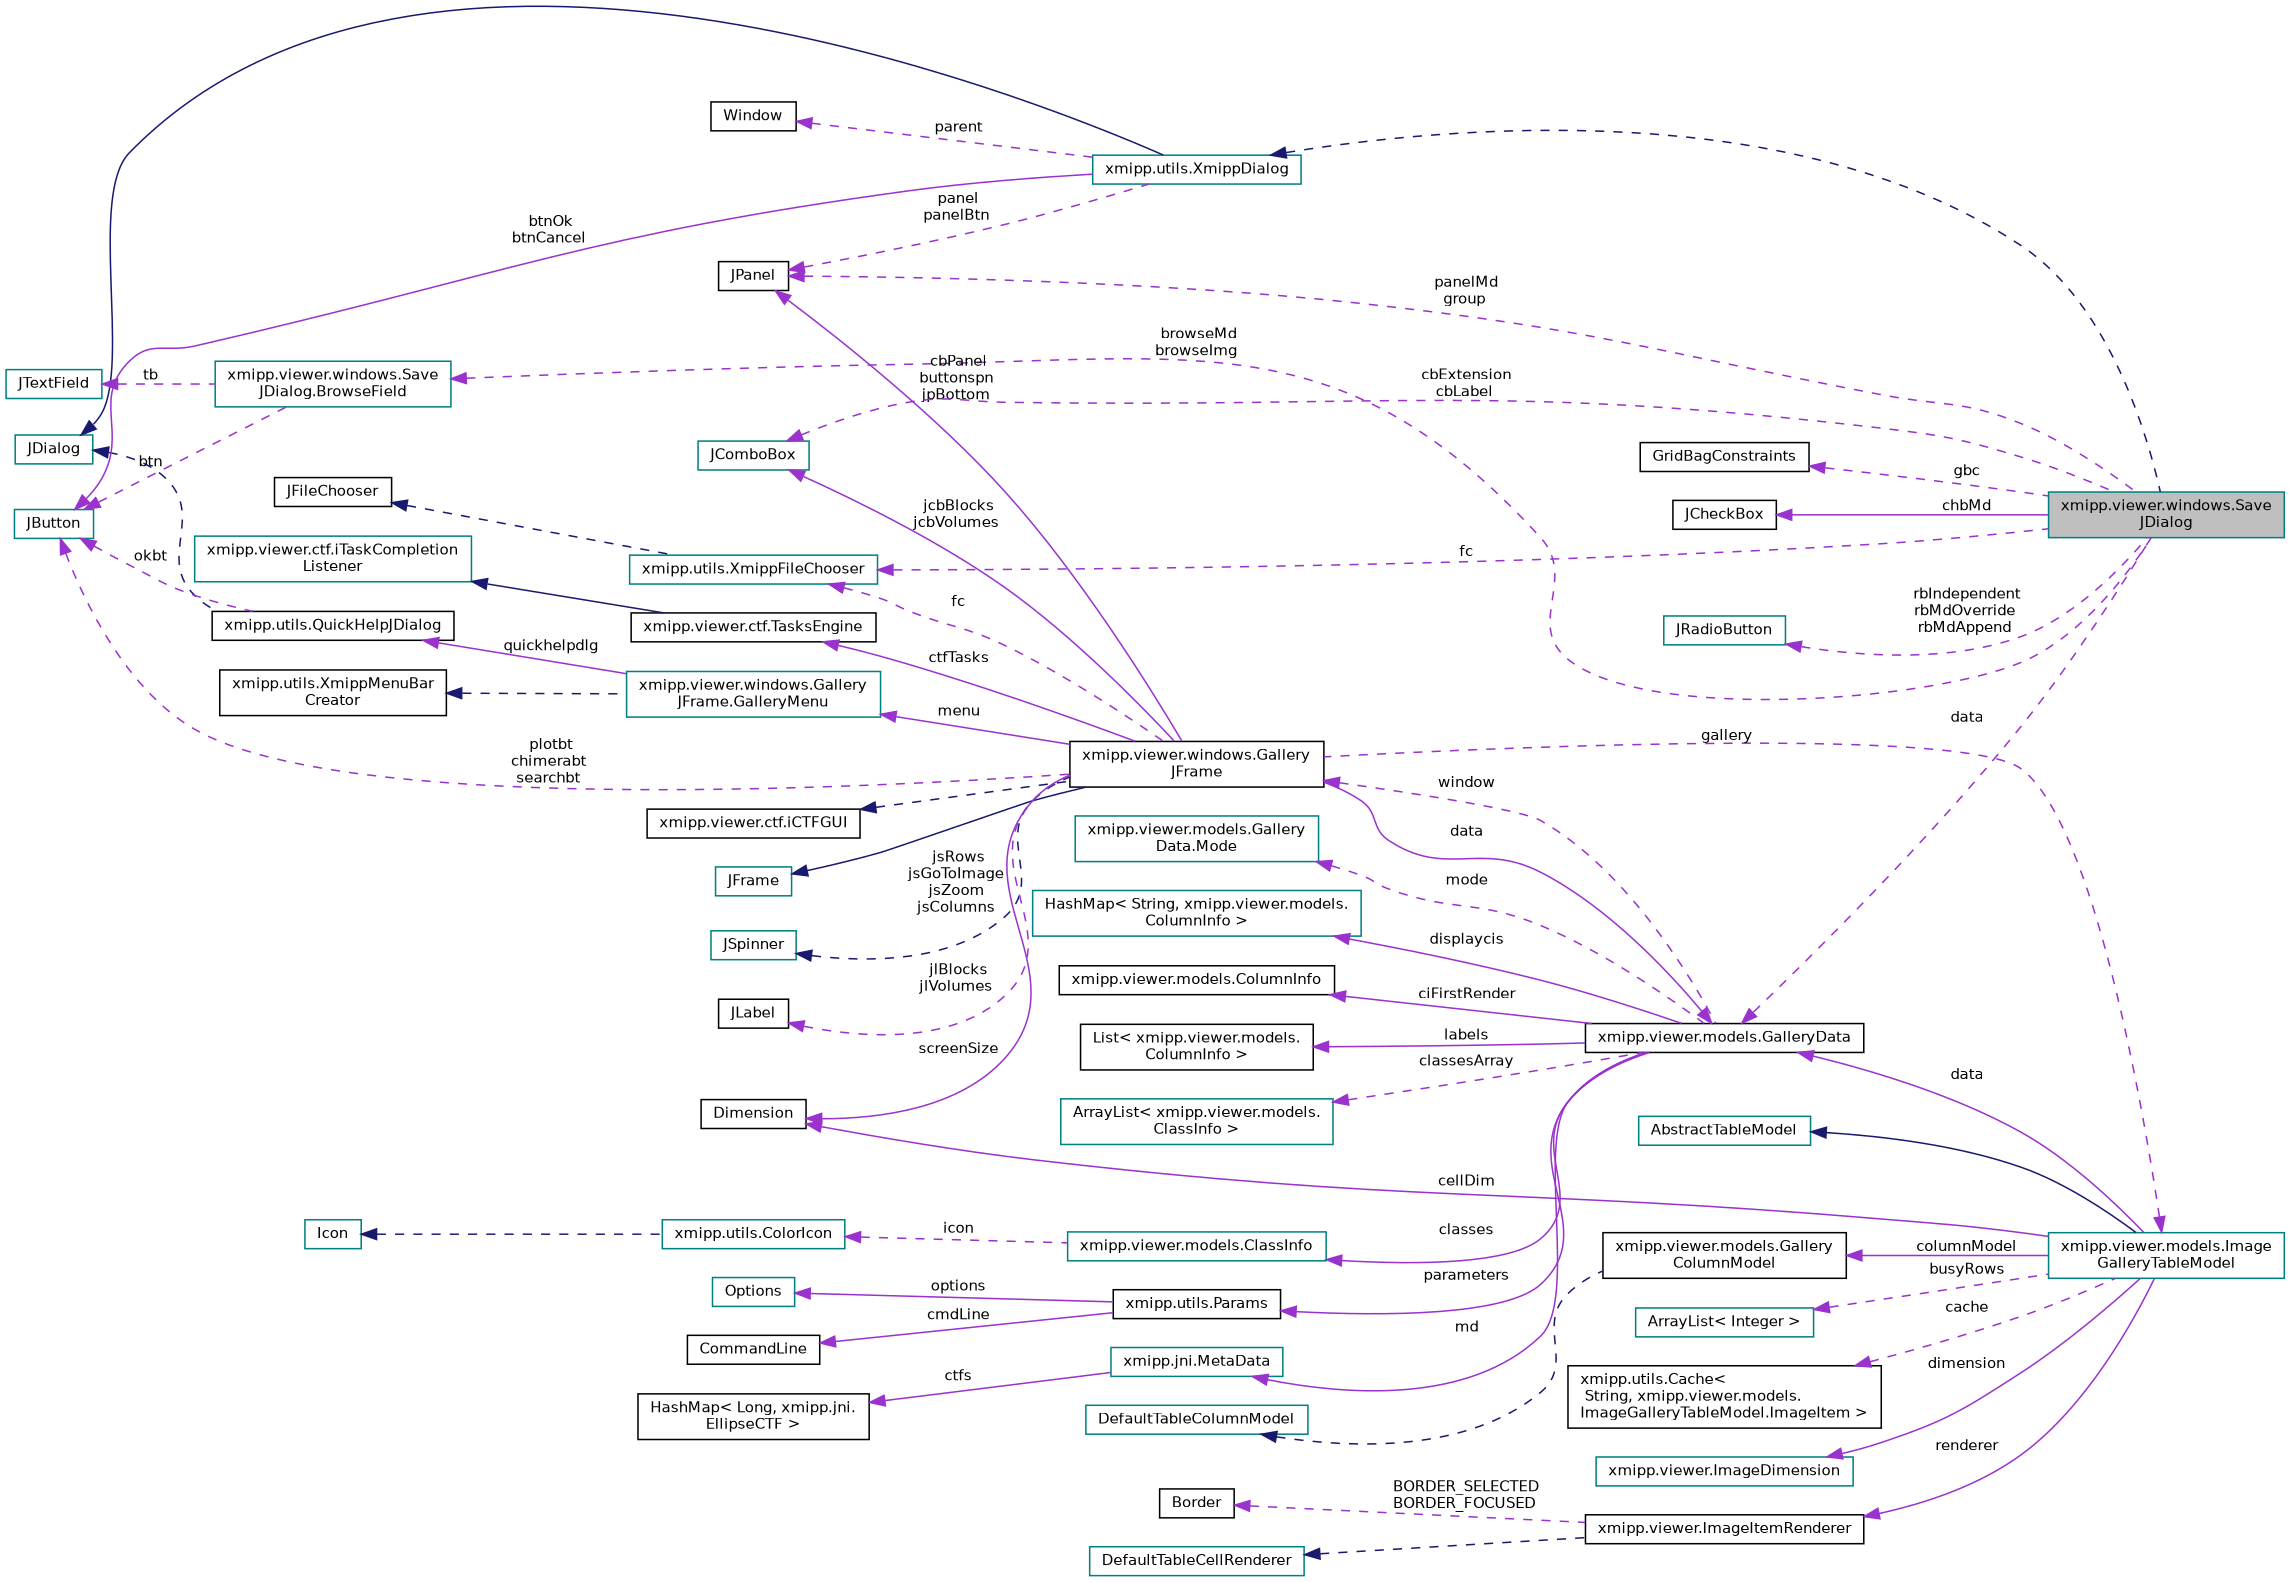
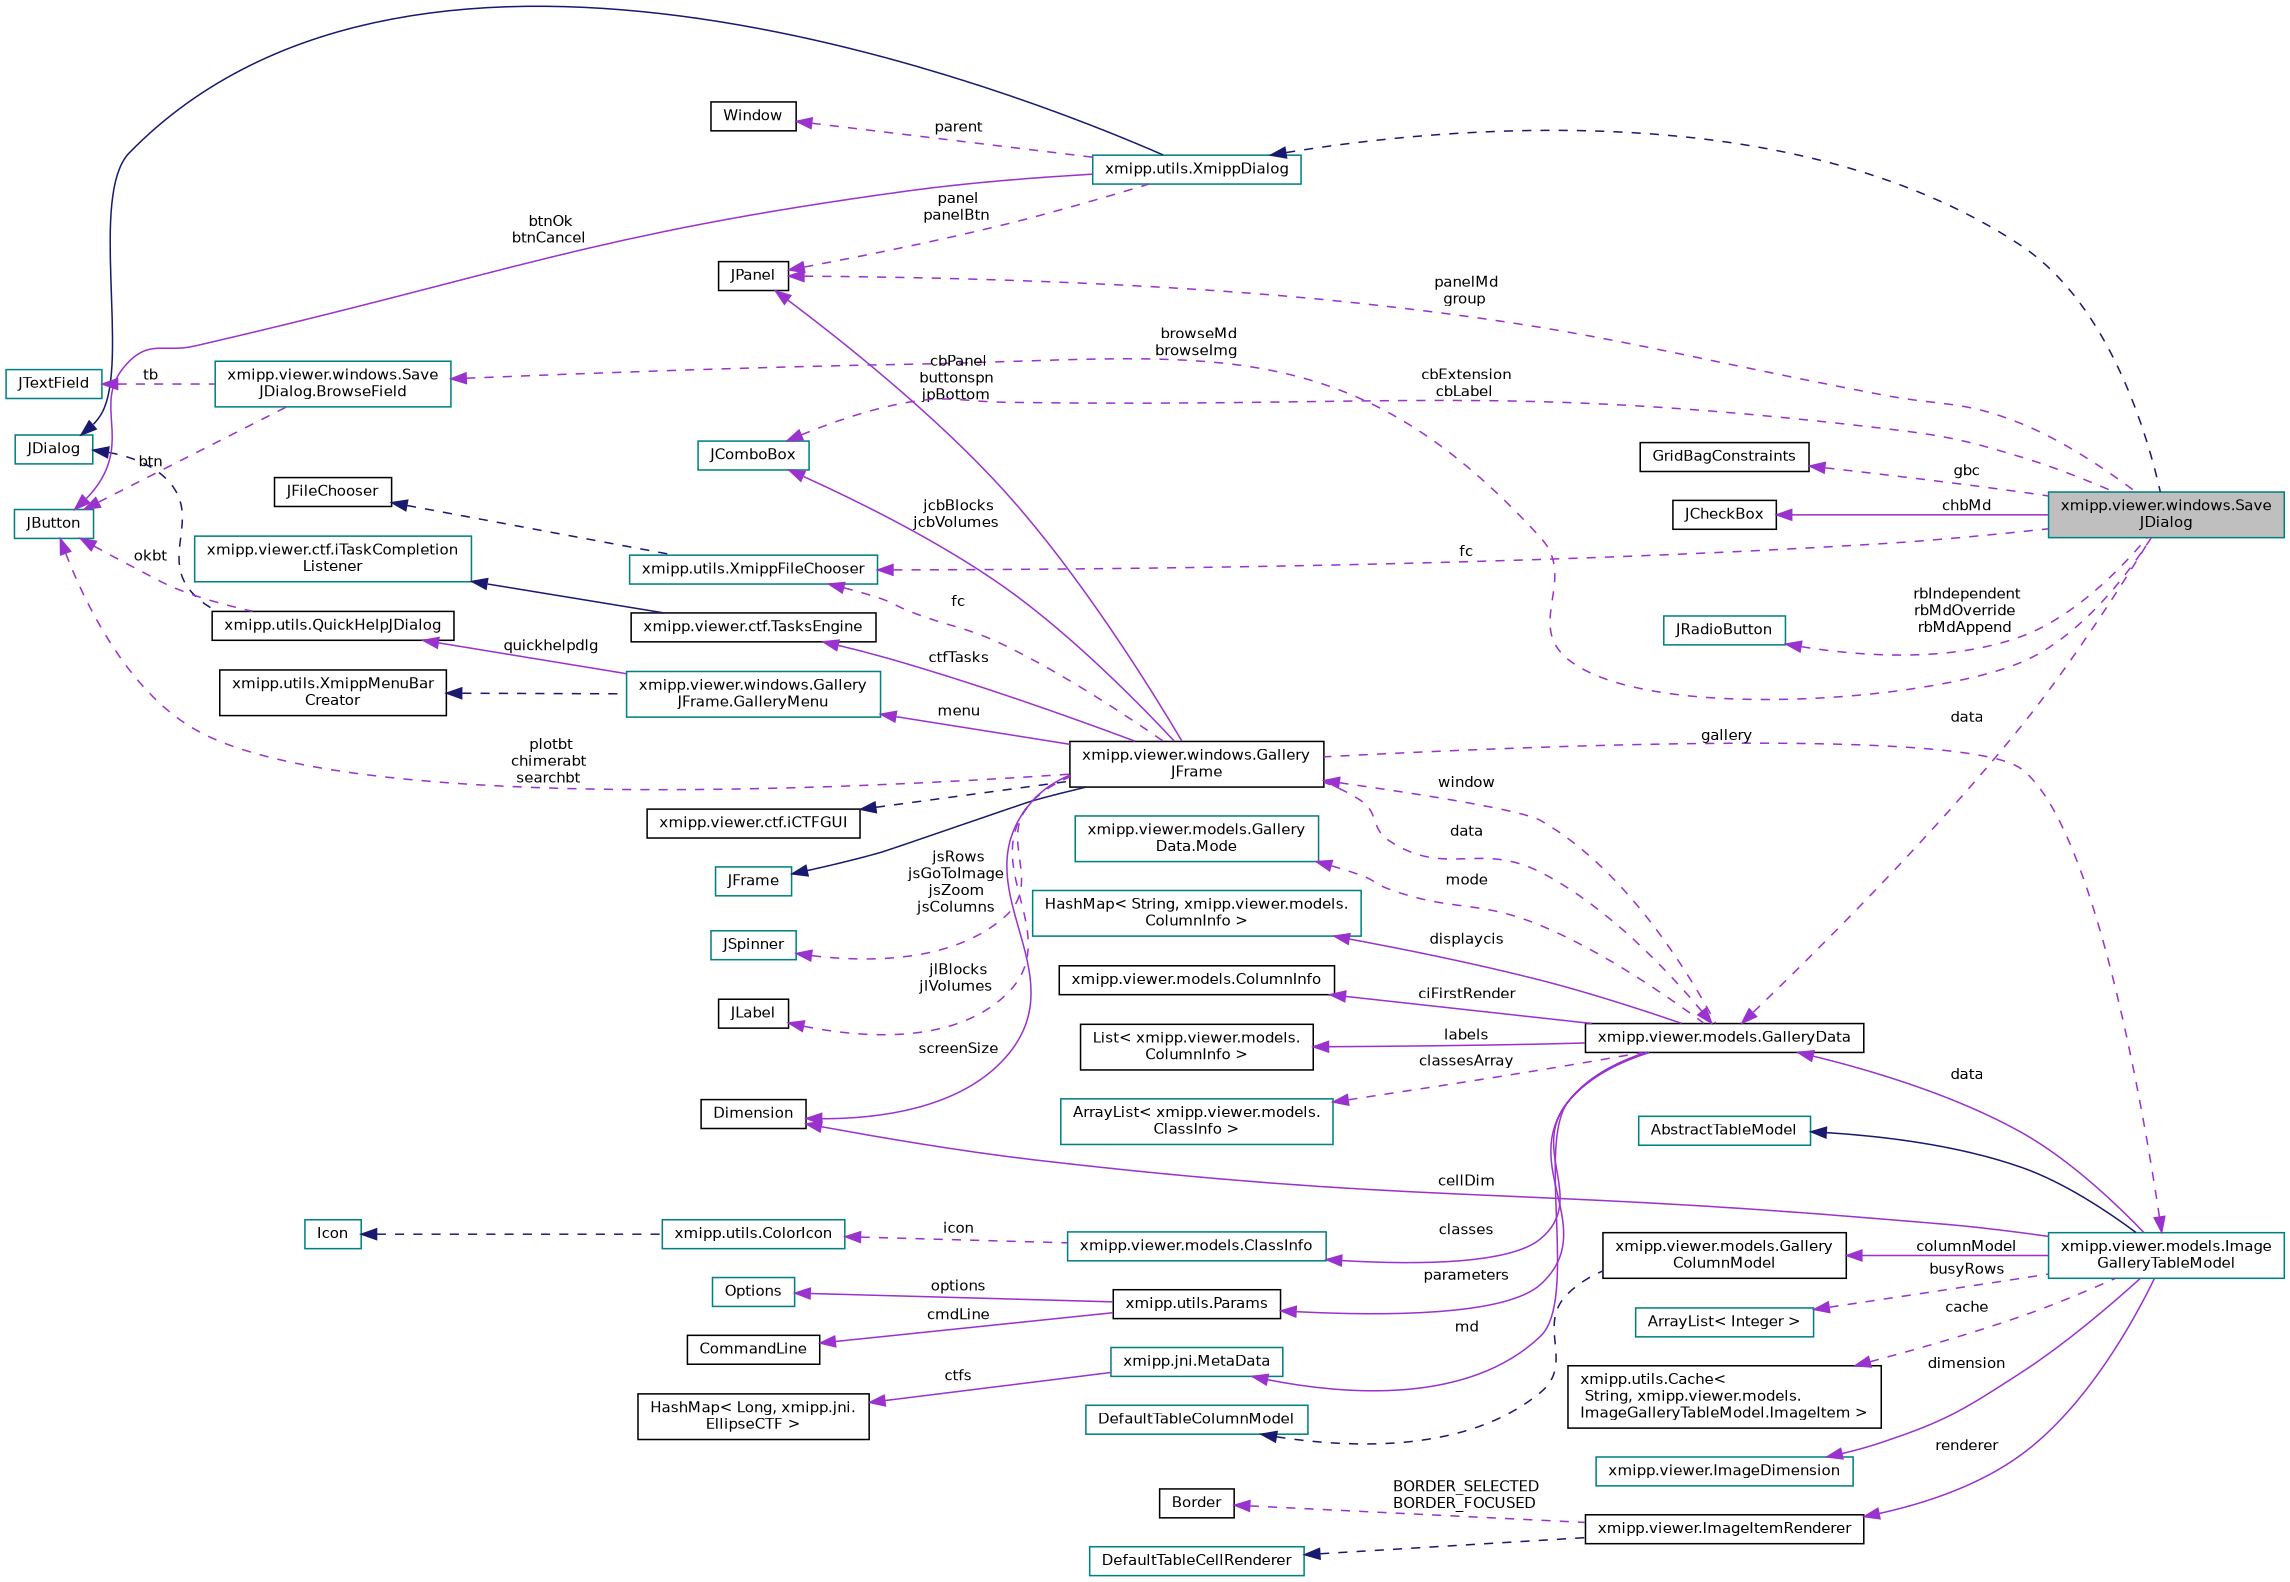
(1525, 866) -> (1525, 866)
(991, 926) -> (991, 926)
